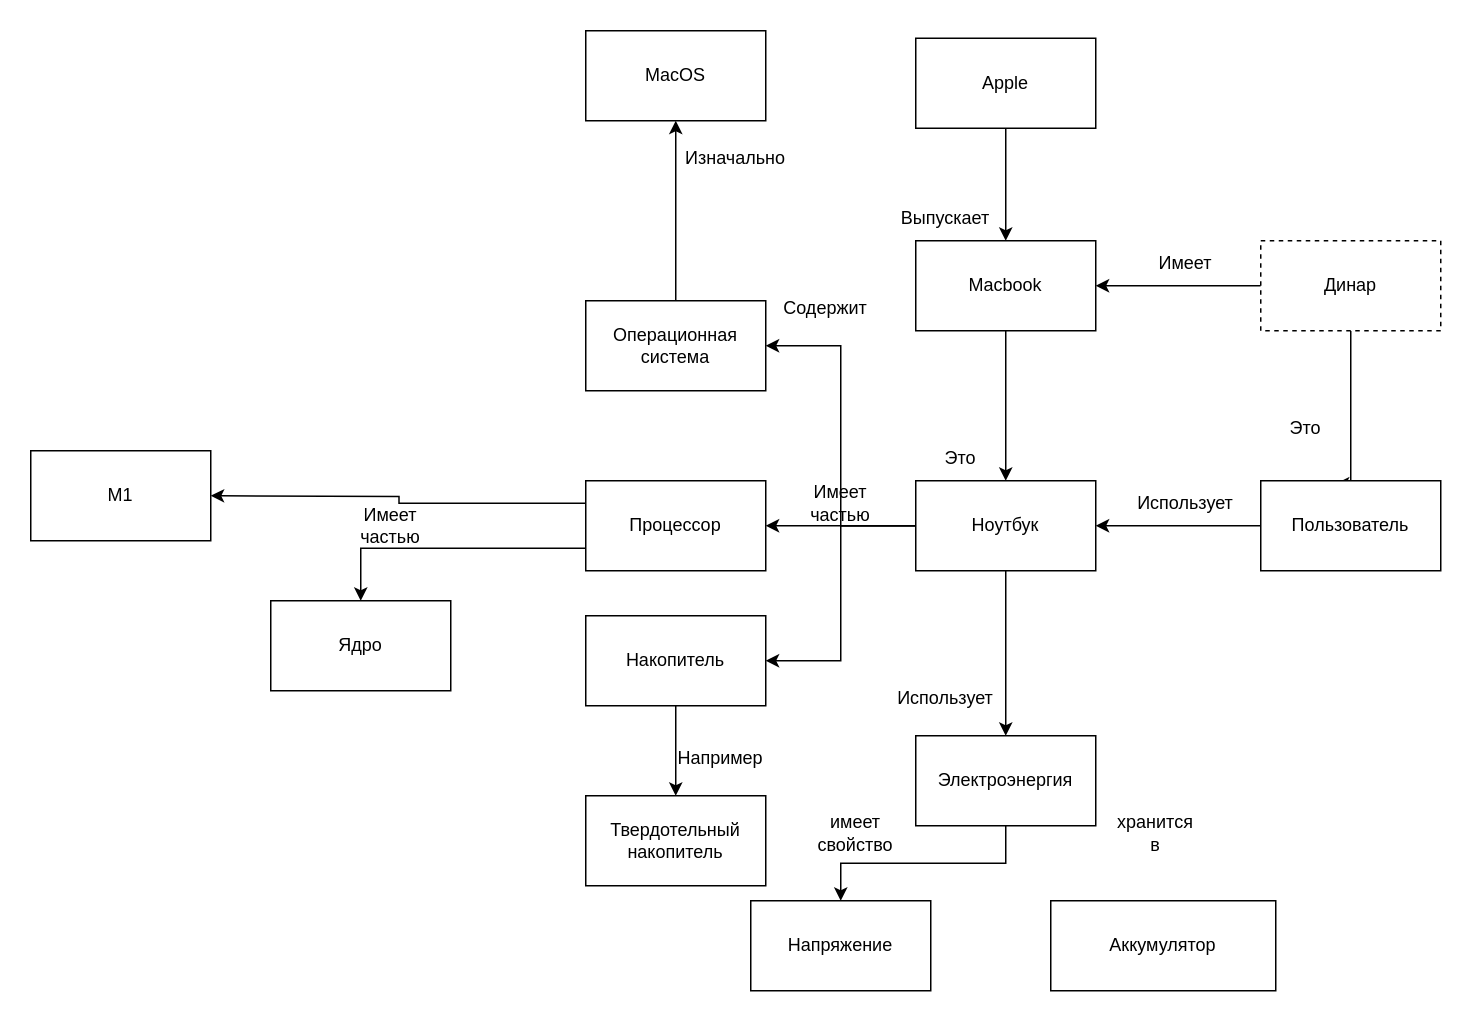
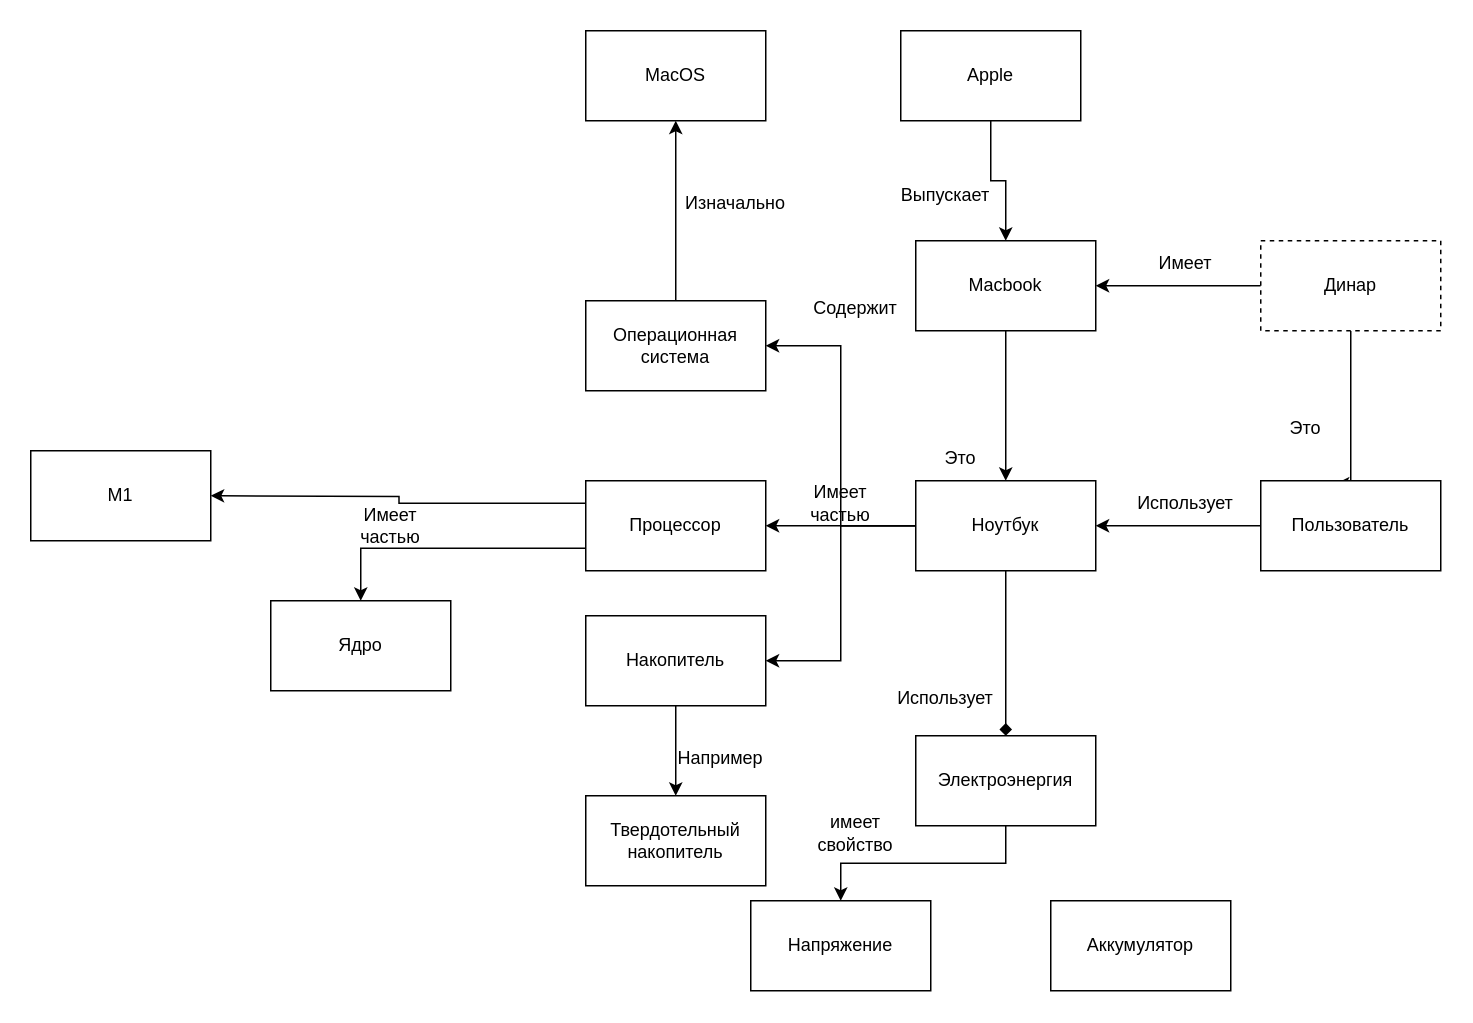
(1006, 83) -> (991, 76)
(736, 158) -> (736, 203)
(946, 218) -> (946, 196)
(826, 308) -> (856, 308)
(1006, 724) -> (1006, 723)
(1156, 833) -> none
(1163, 946) -> (1141, 946)
